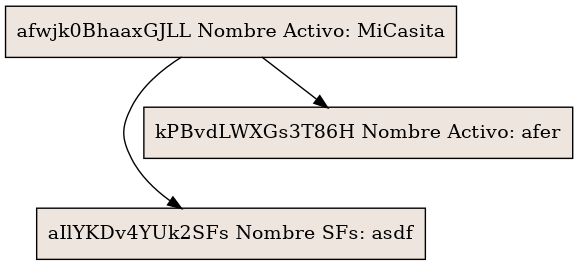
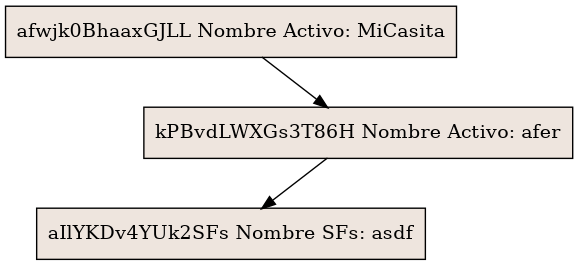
(125, 126) -> (300, 179)
